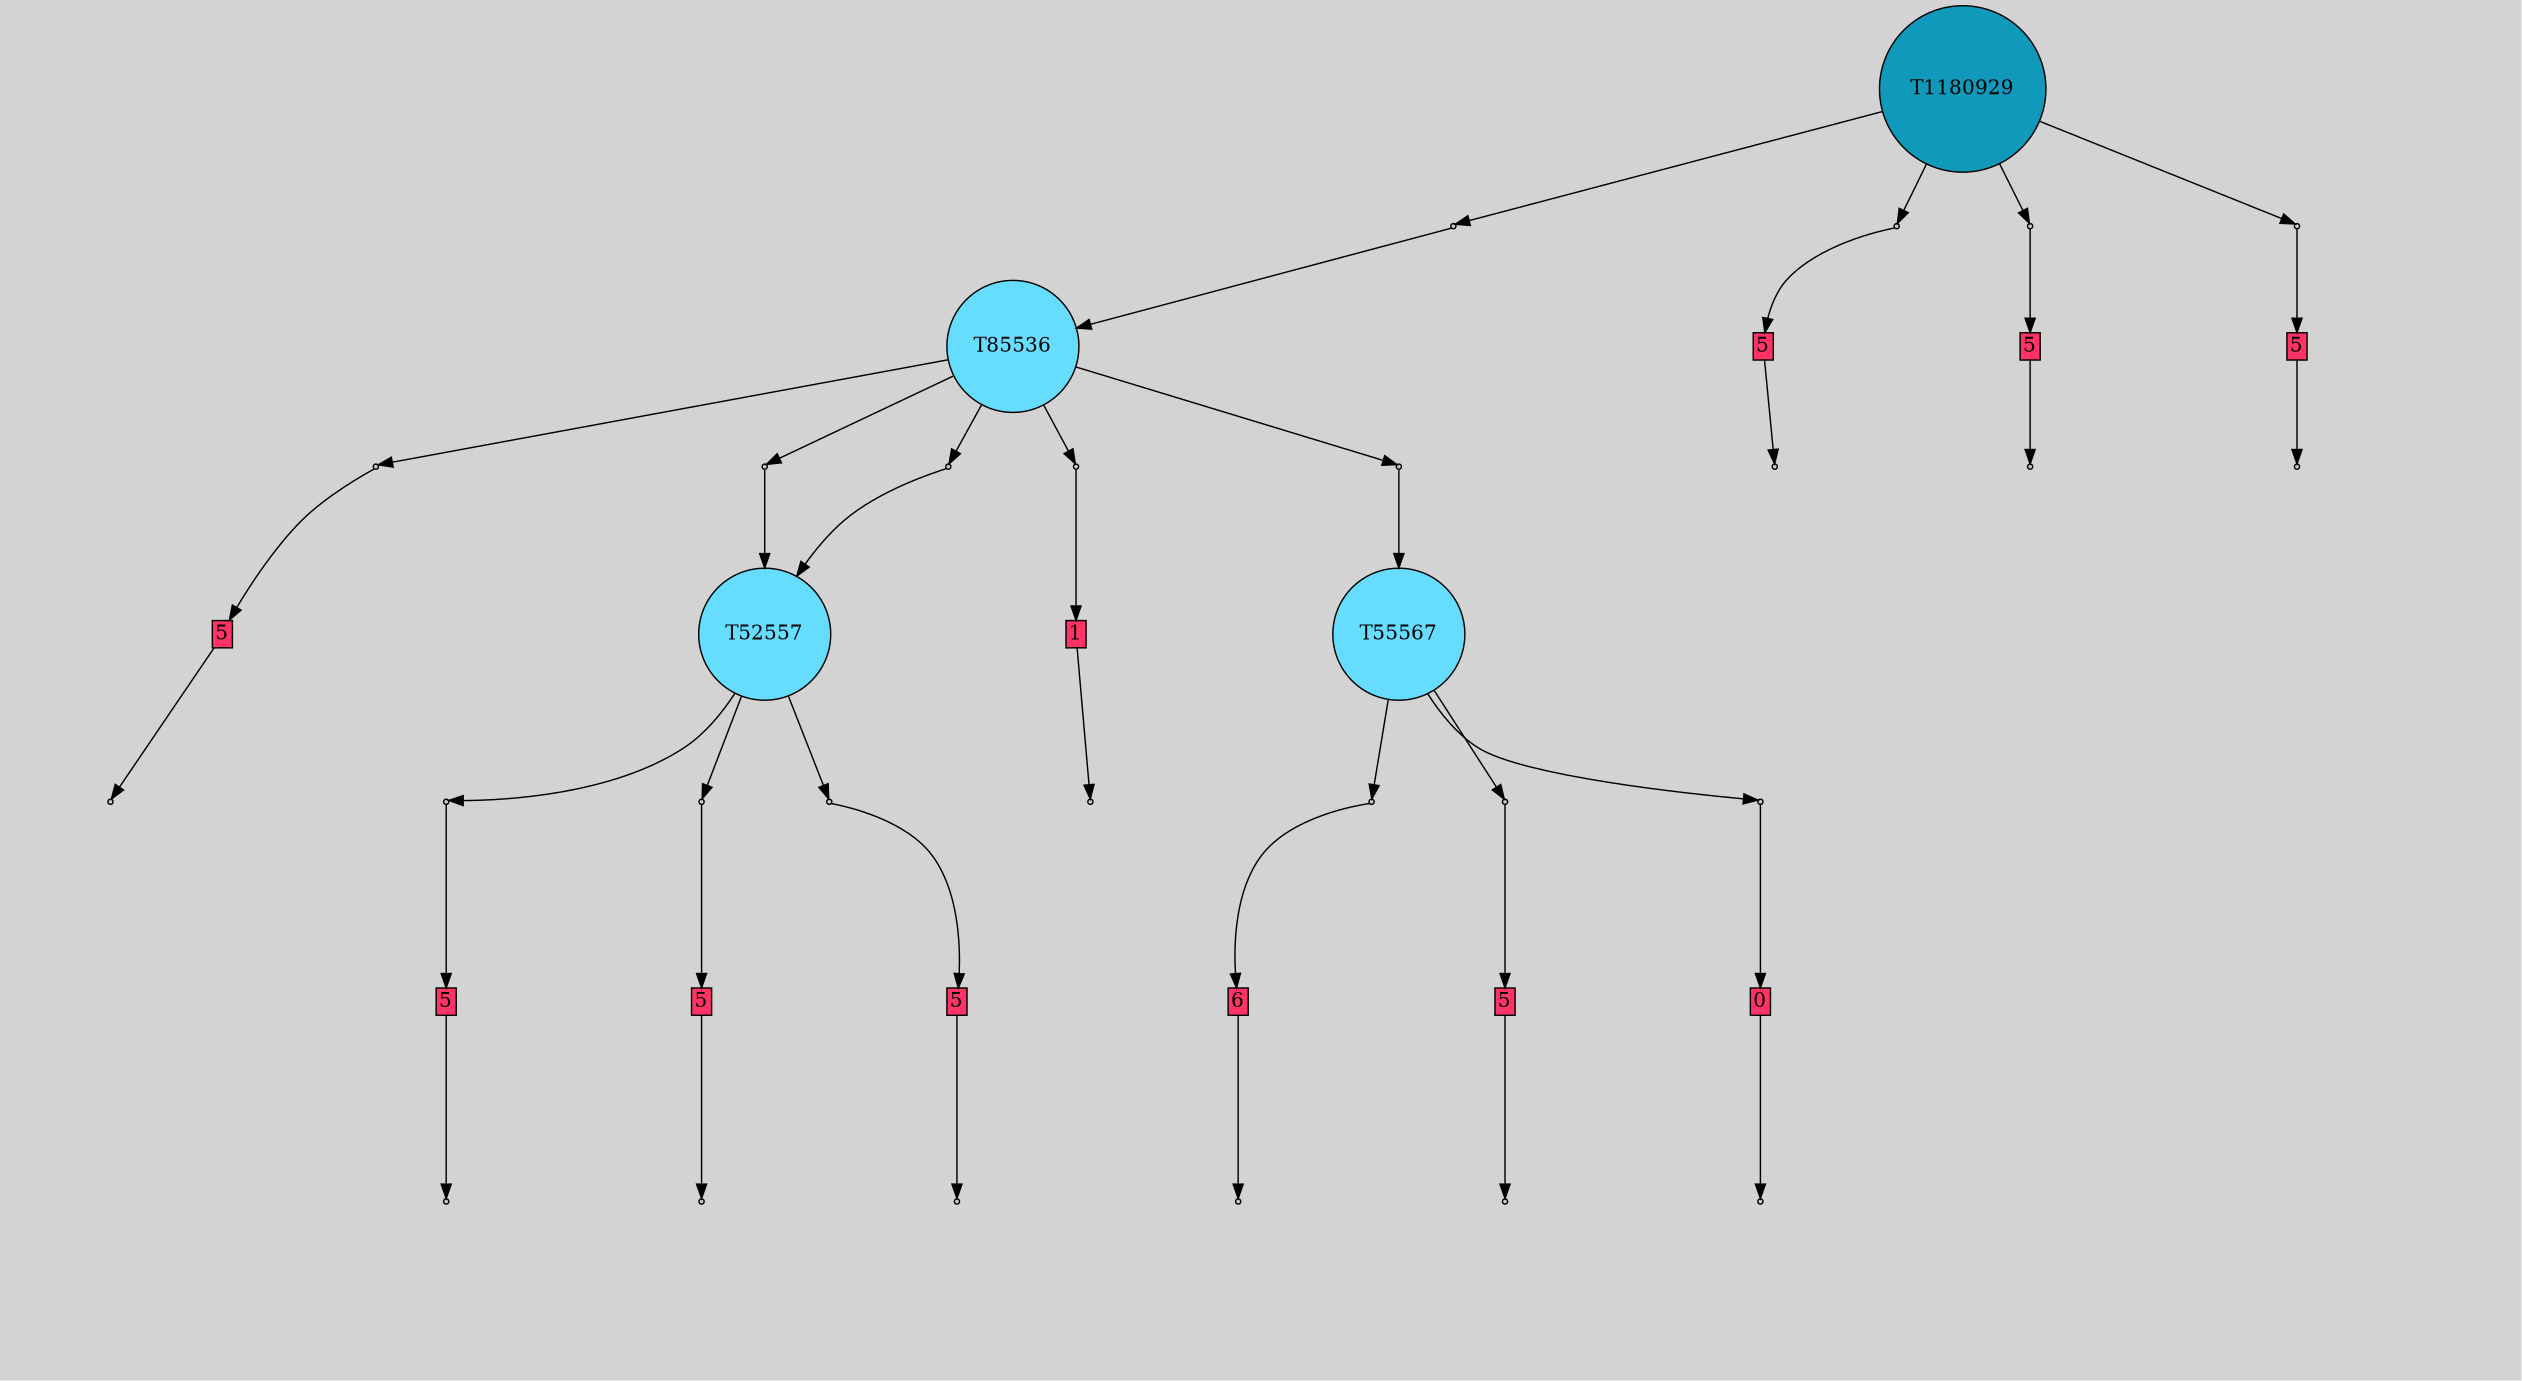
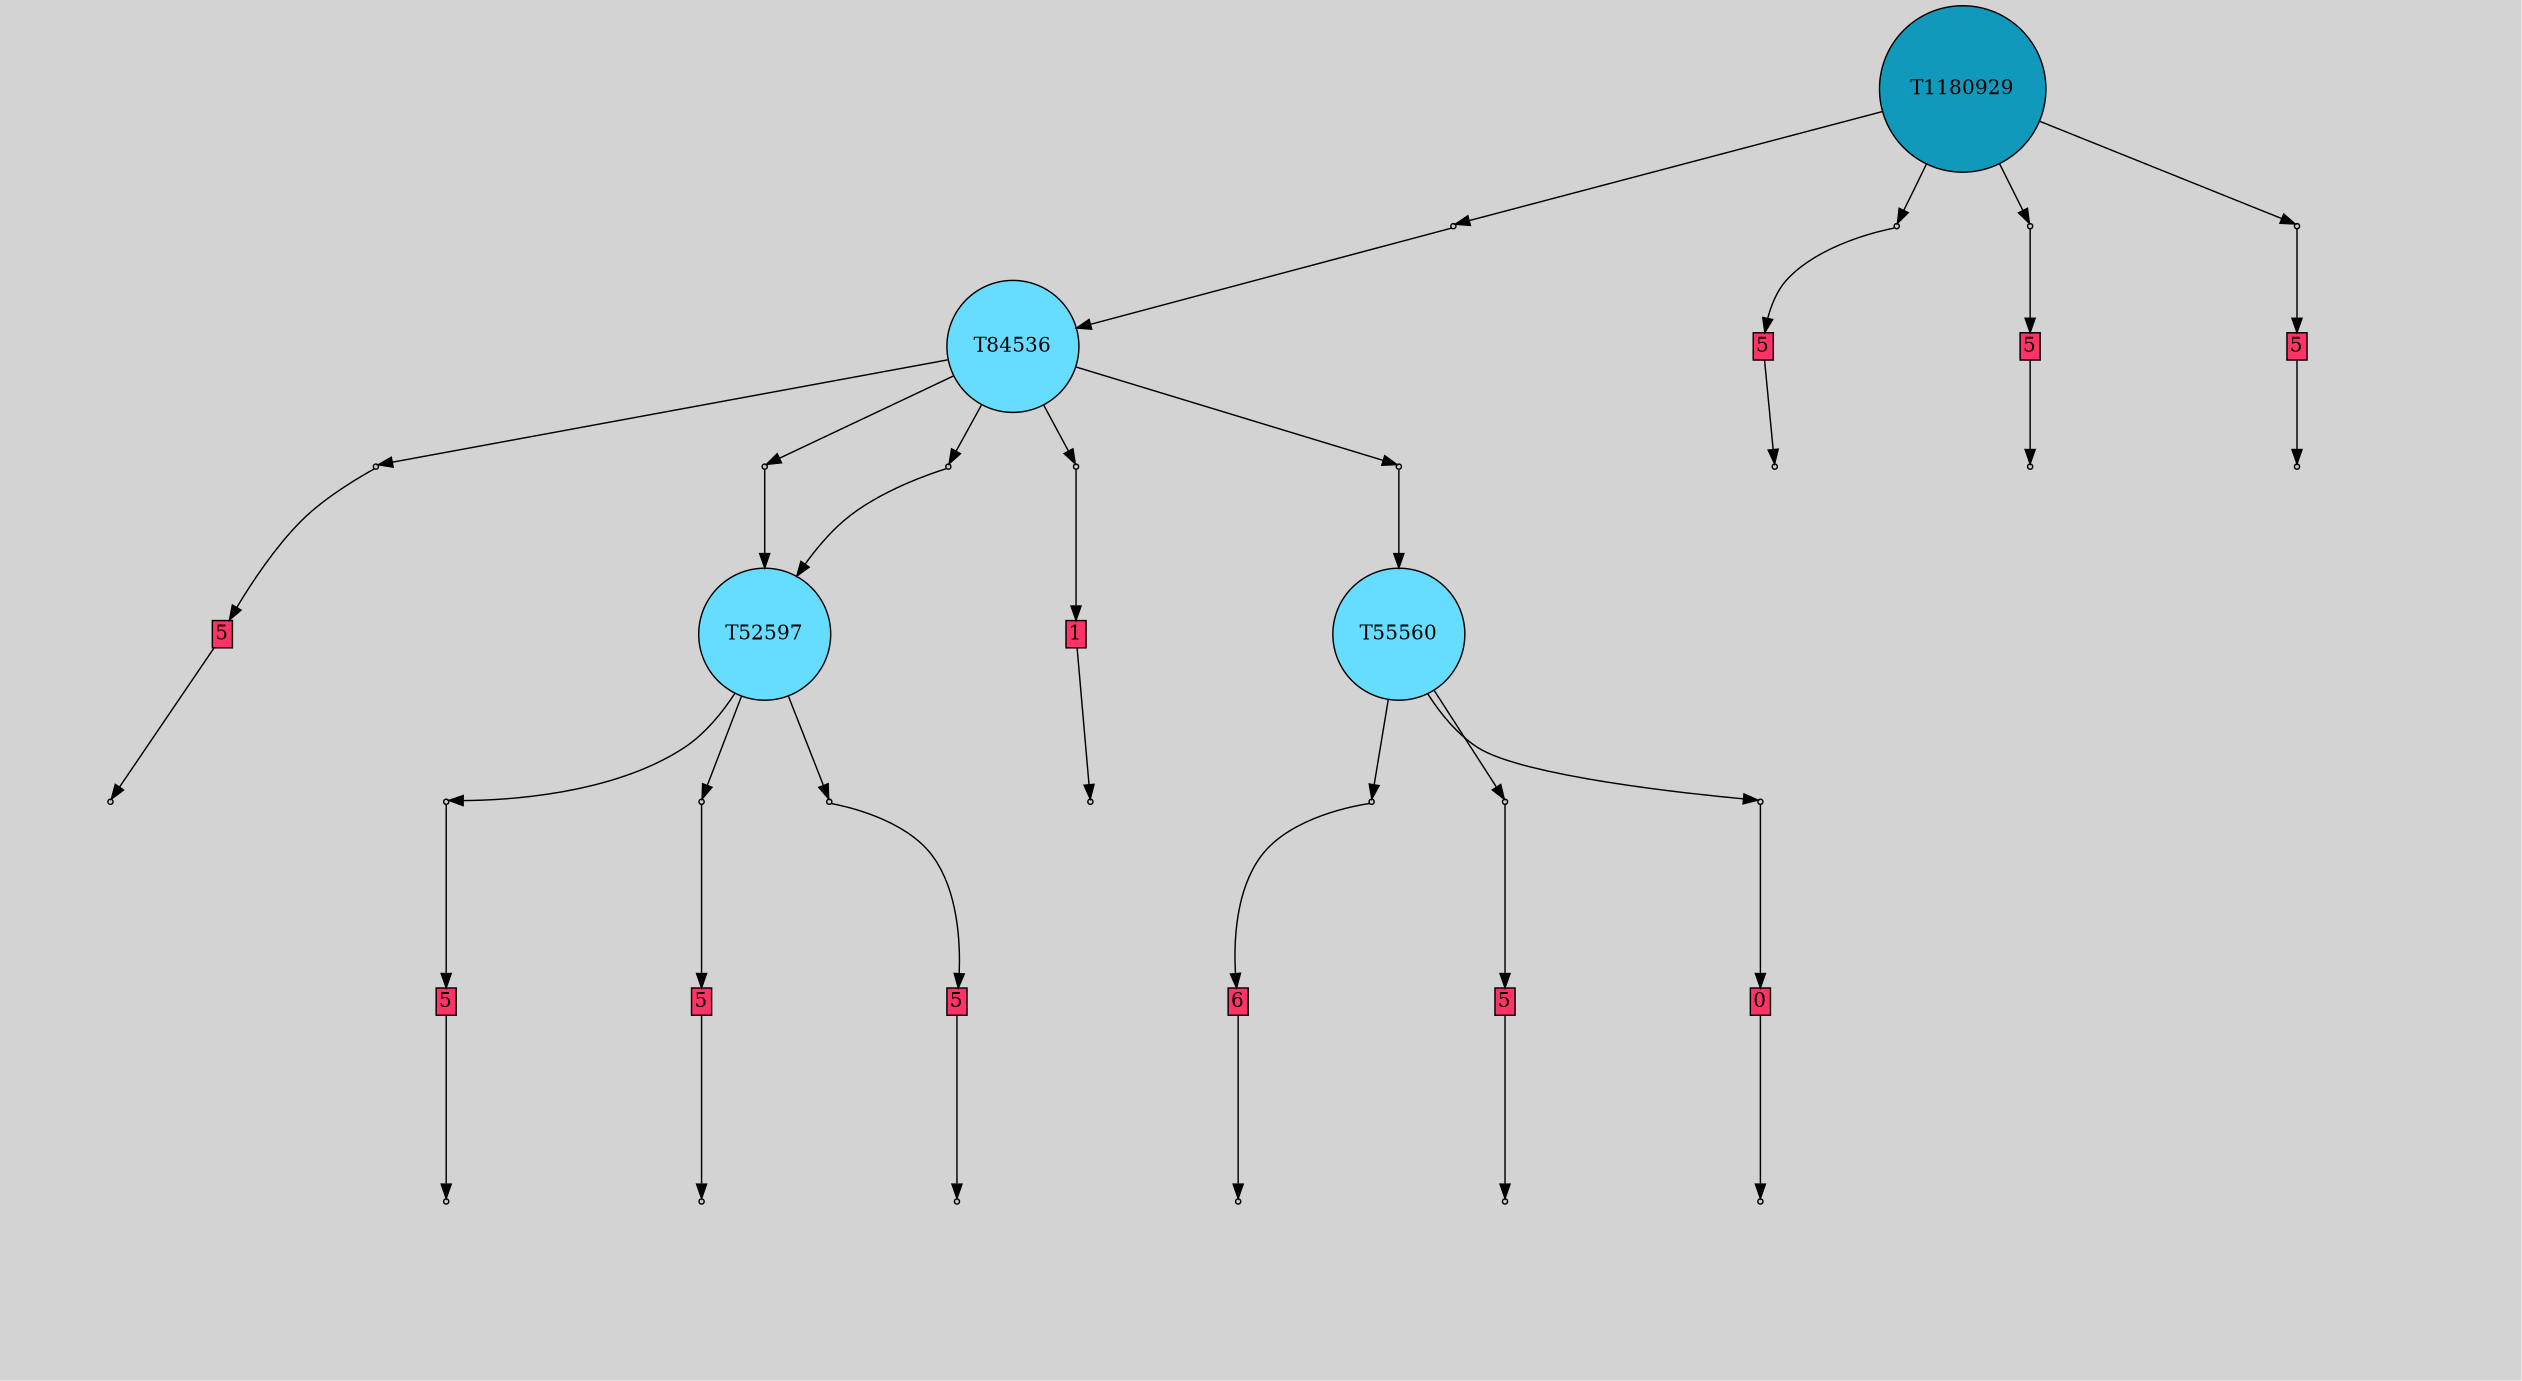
(1013, 346) -> (1013, 346)
(765, 634) -> (765, 634)
(1399, 634) -> (1399, 634)
